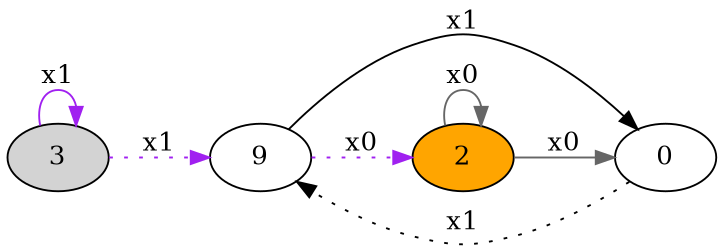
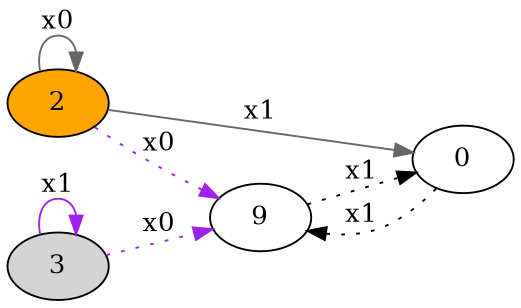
(454, 35) -> (353, 191)
(159, 143) -> (159, 224)
(564, 143) -> (261, 112)
(352, 158) -> (147, 160)
